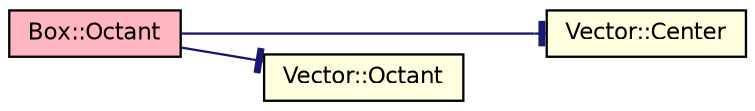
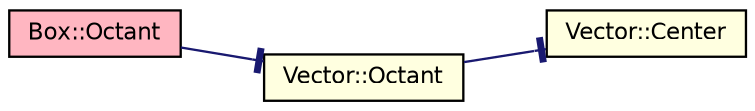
(358, 34) -> (499, 57)
